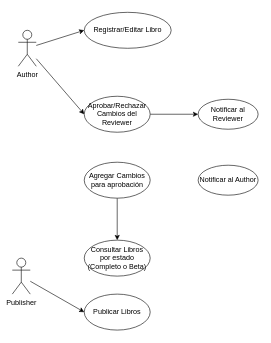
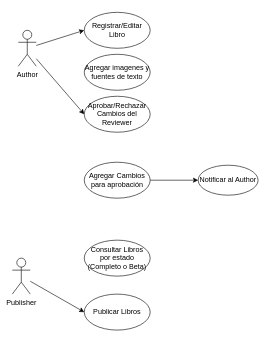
(128, 30) -> (117, 30)
none -> (117, 72)
(192, 114) -> none
(228, 114) -> none
(117, 234) -> (192, 180)
